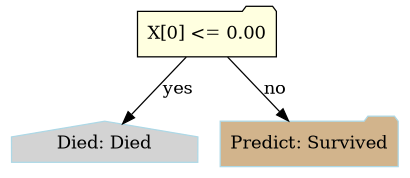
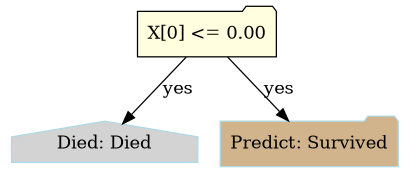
(275, 89) -> (280, 89)
